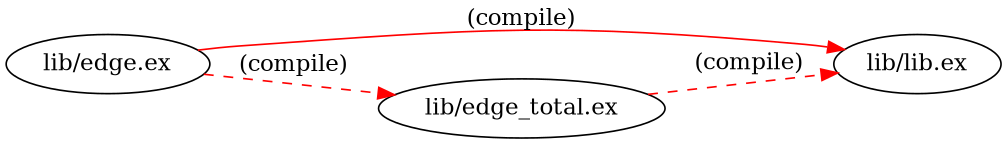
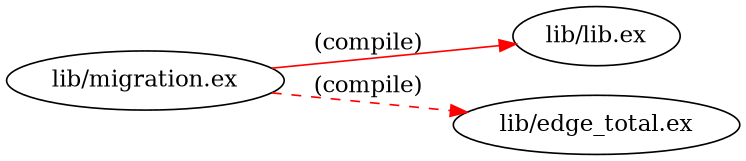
(108, 64) -> (145, 81)
(735, 85) -> none
